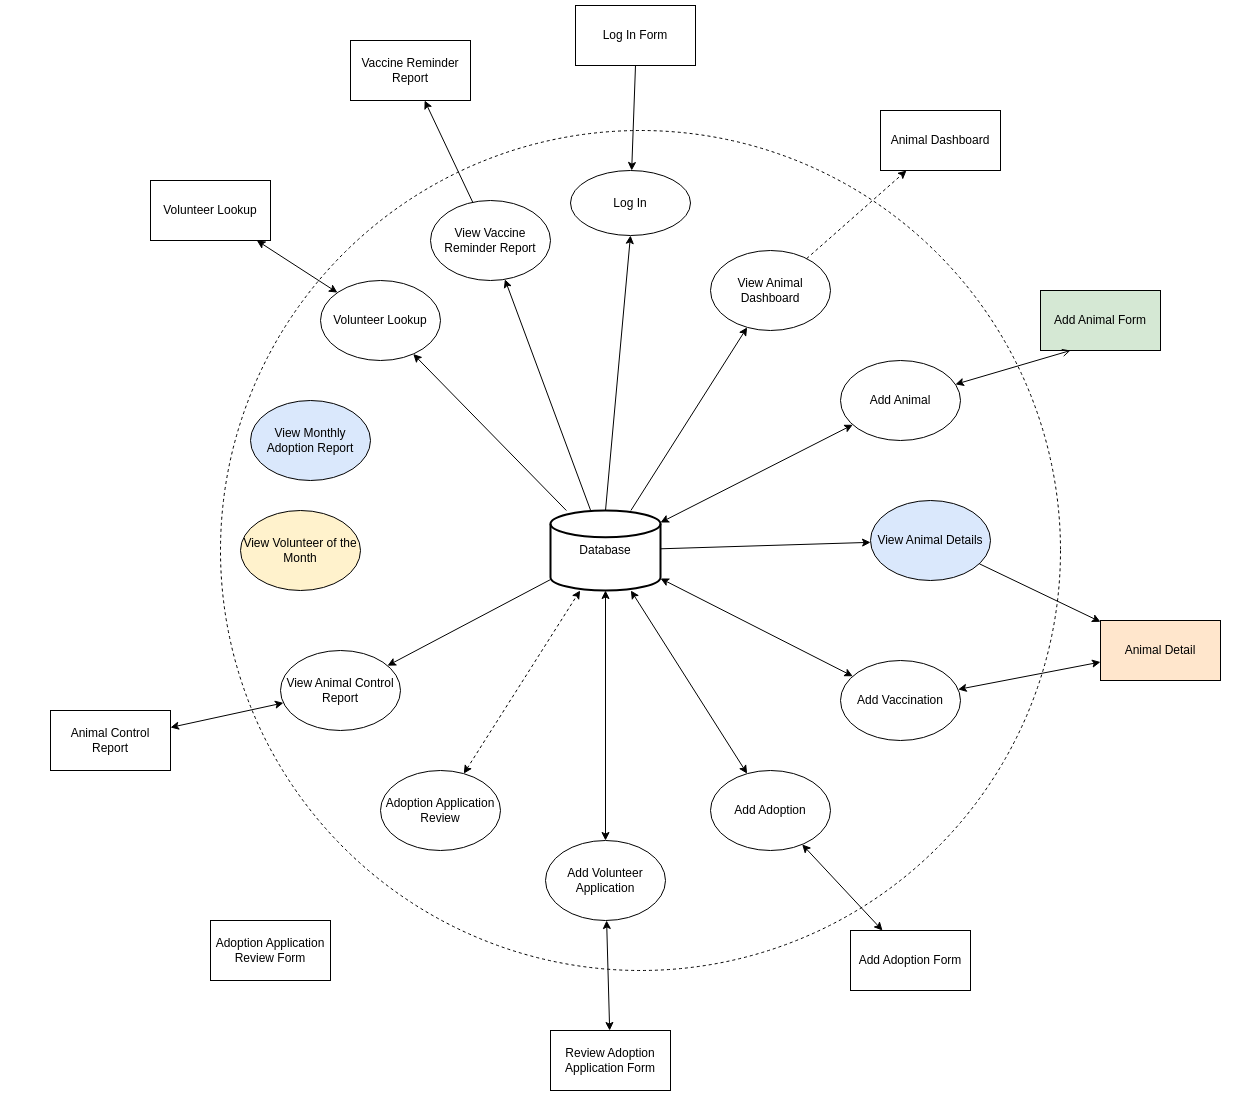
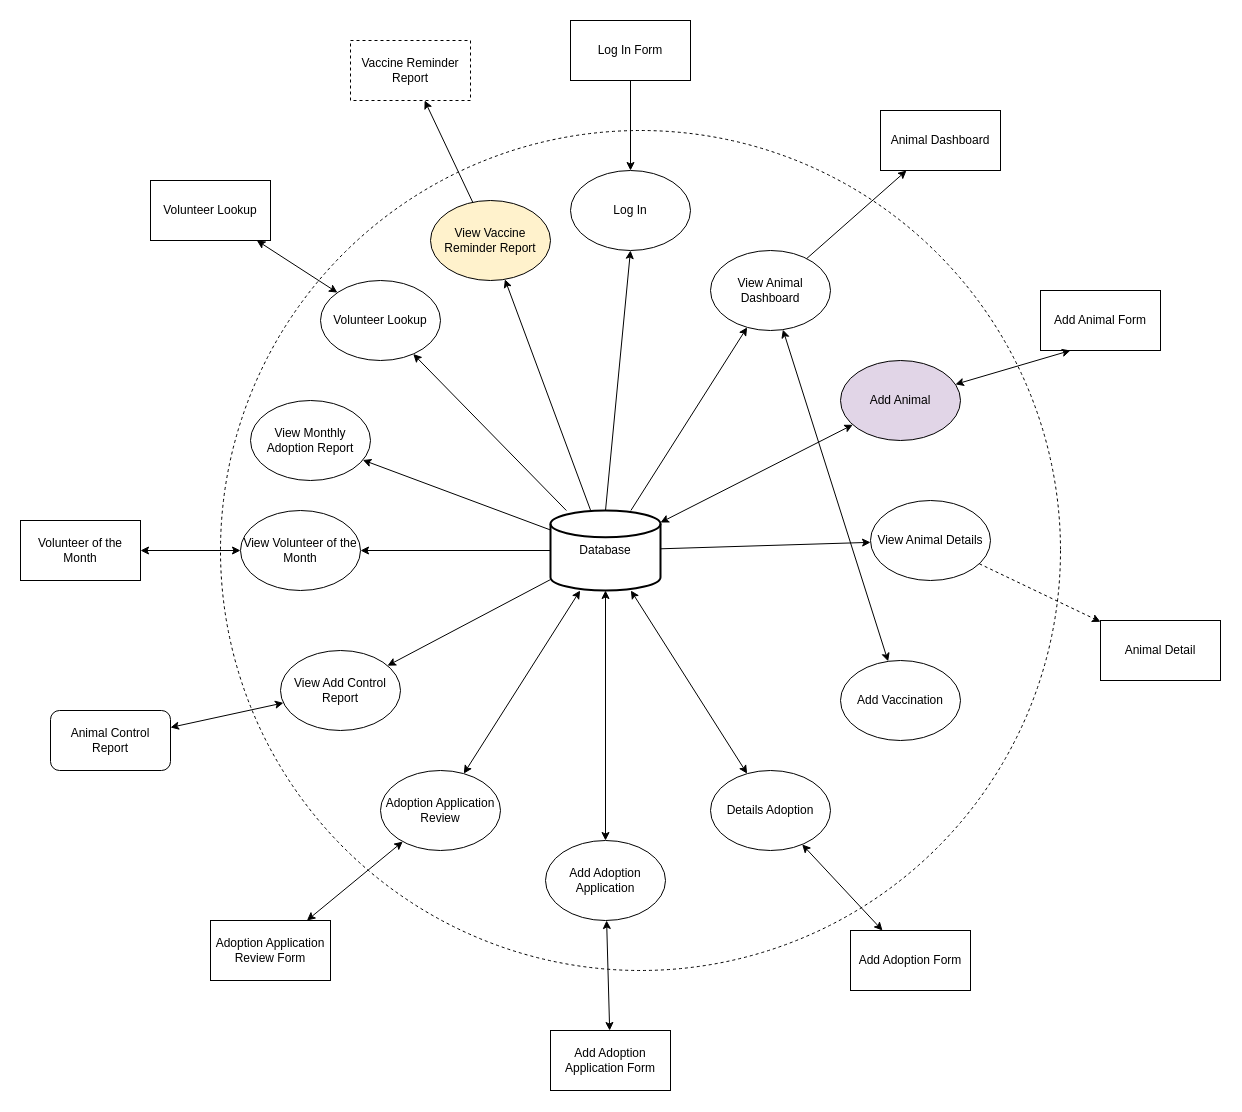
(636, 36) -> (631, 51)
(411, 71) -> (411, 71)
(631, 203) -> (631, 211)
(854, 217) -> (854, 217)
(491, 241) -> (491, 241)
(1101, 321) -> (1101, 321)
(1064, 352) -> (1062, 353)
(901, 401) -> (901, 401)
(311, 441) -> (311, 441)
none -> (460, 496)
(931, 541) -> (931, 541)
none -> (81, 551)
none -> (190, 551)
(301, 551) -> (301, 551)
none -> (459, 551)
(1036, 591) -> (1036, 591)
(757, 627) -> (836, 496)
(1161, 651) -> (1161, 651)
(1029, 676) -> none
(522, 681) -> (522, 681)
(341, 691) -> (341, 691)
(111, 741) -> (111, 741)
(771, 811) -> (771, 811)
none -> (354, 881)
(606, 881) -> (606, 881)
(611, 1061) -> (611, 1061)
